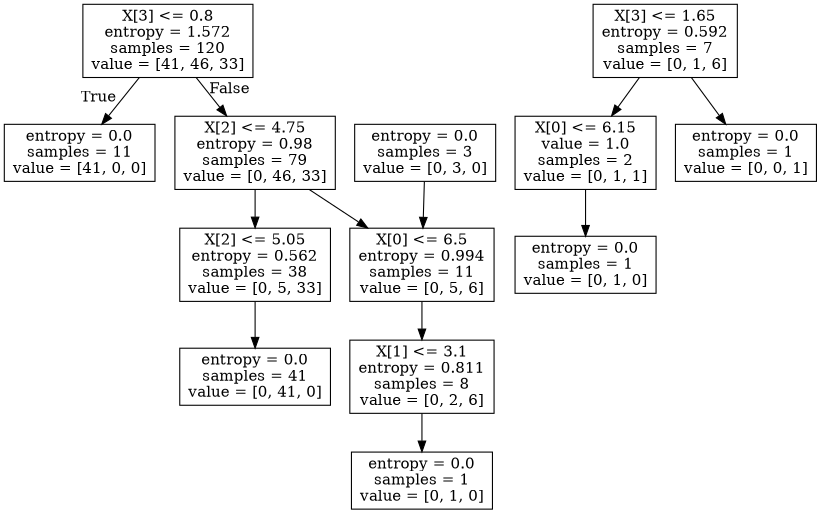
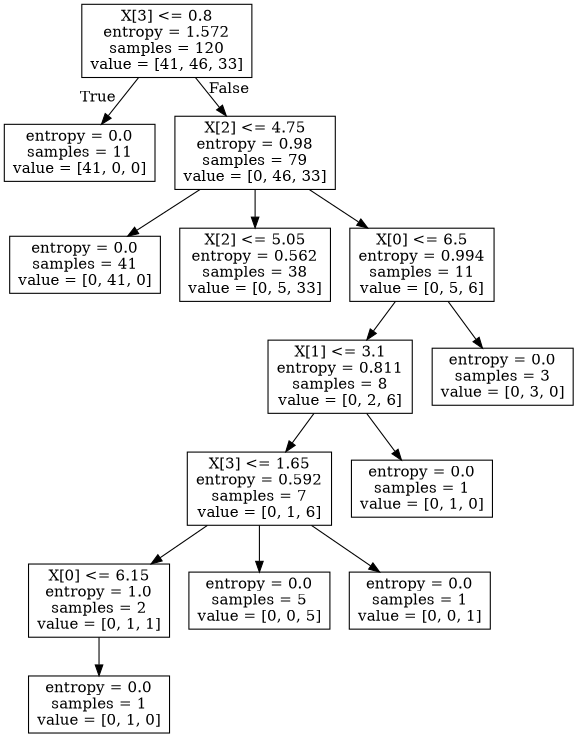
(586, 153) -> (99, 601)
(424, 199) -> (462, 320)
(255, 319) -> (168, 210)
none -> (303, 428)
none -> (259, 601)
